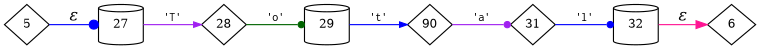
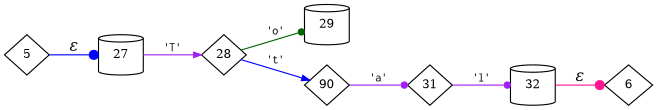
(374, 25) -> (272, 69)
(581, 25) -> (478, 85)
(677, 25) -> (575, 85)
